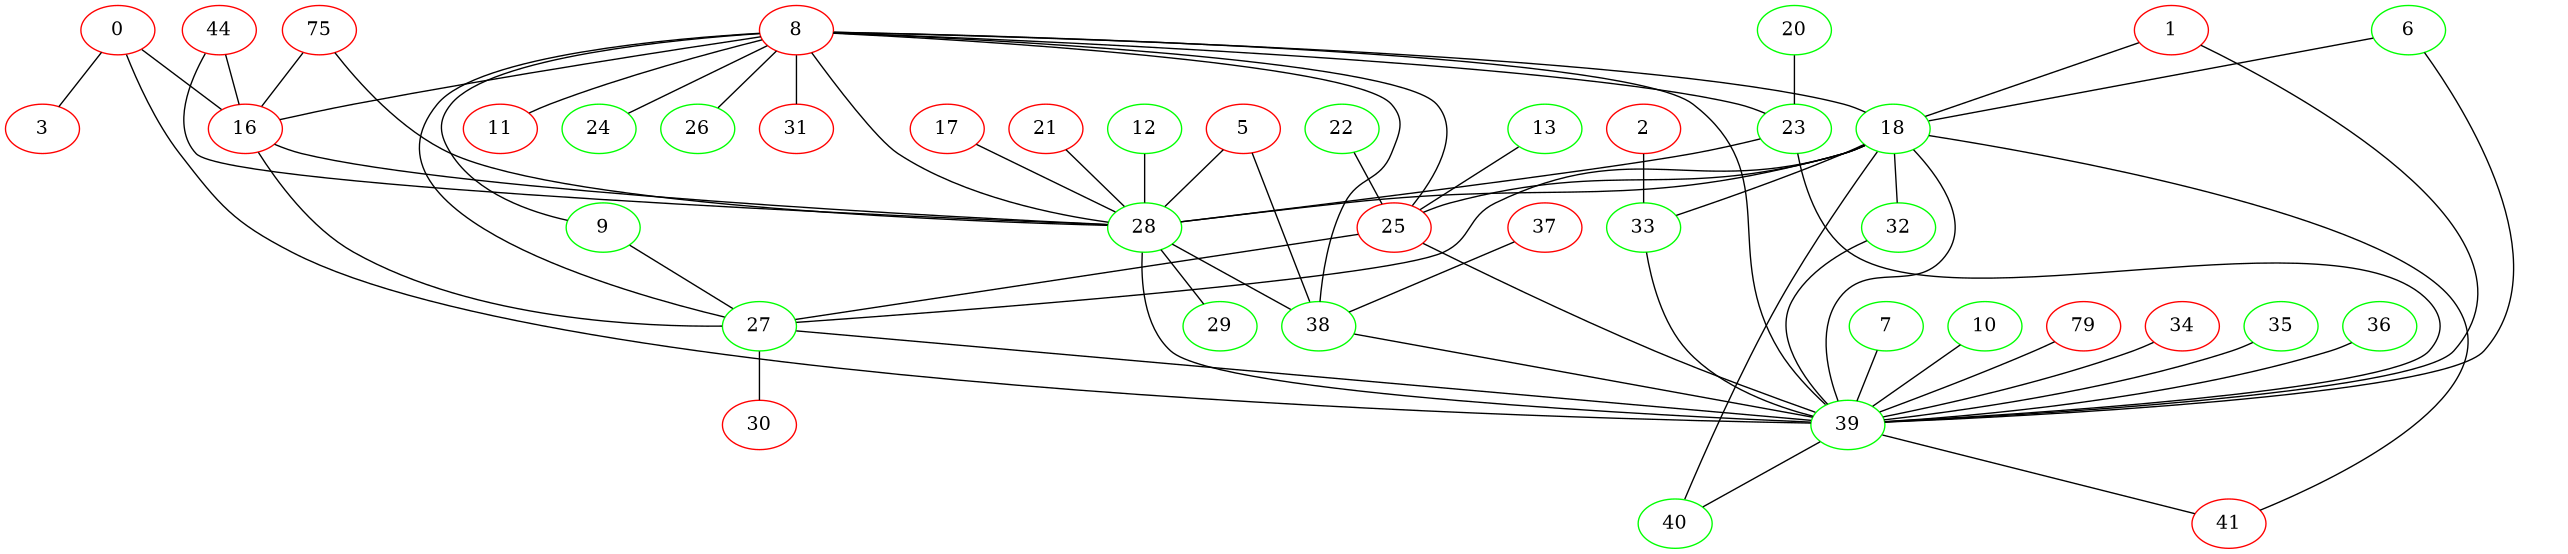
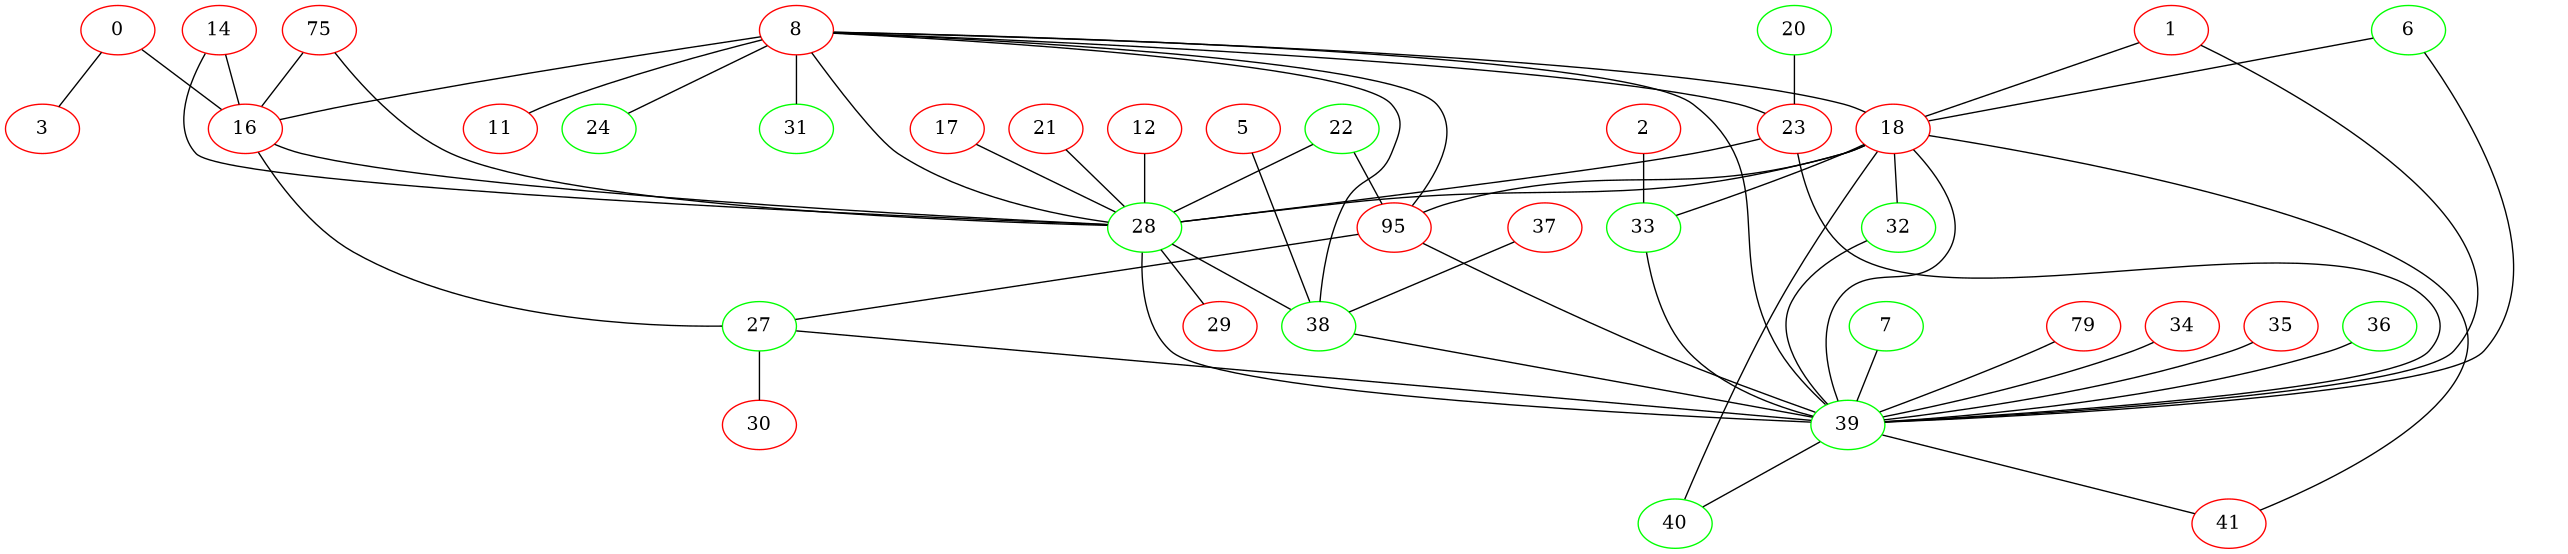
(219, 30) -> (219, 30)
(429, 122) -> none
(698, 129) -> none
(796, 129) -> (796, 129)
(1145, 129) -> (1145, 129)
(1545, 129) -> none
(1794, 129) -> (1794, 129)
(1893, 129) -> (1893, 129)
(1194, 178) -> (1243, 178)
(603, 228) -> none
(1394, 228) -> (1394, 228)
(1345, 272) -> none
(1220, 326) -> (1220, 326)
(1985, 326) -> none
(2281, 326) -> (2281, 326)
(913, 375) -> none
